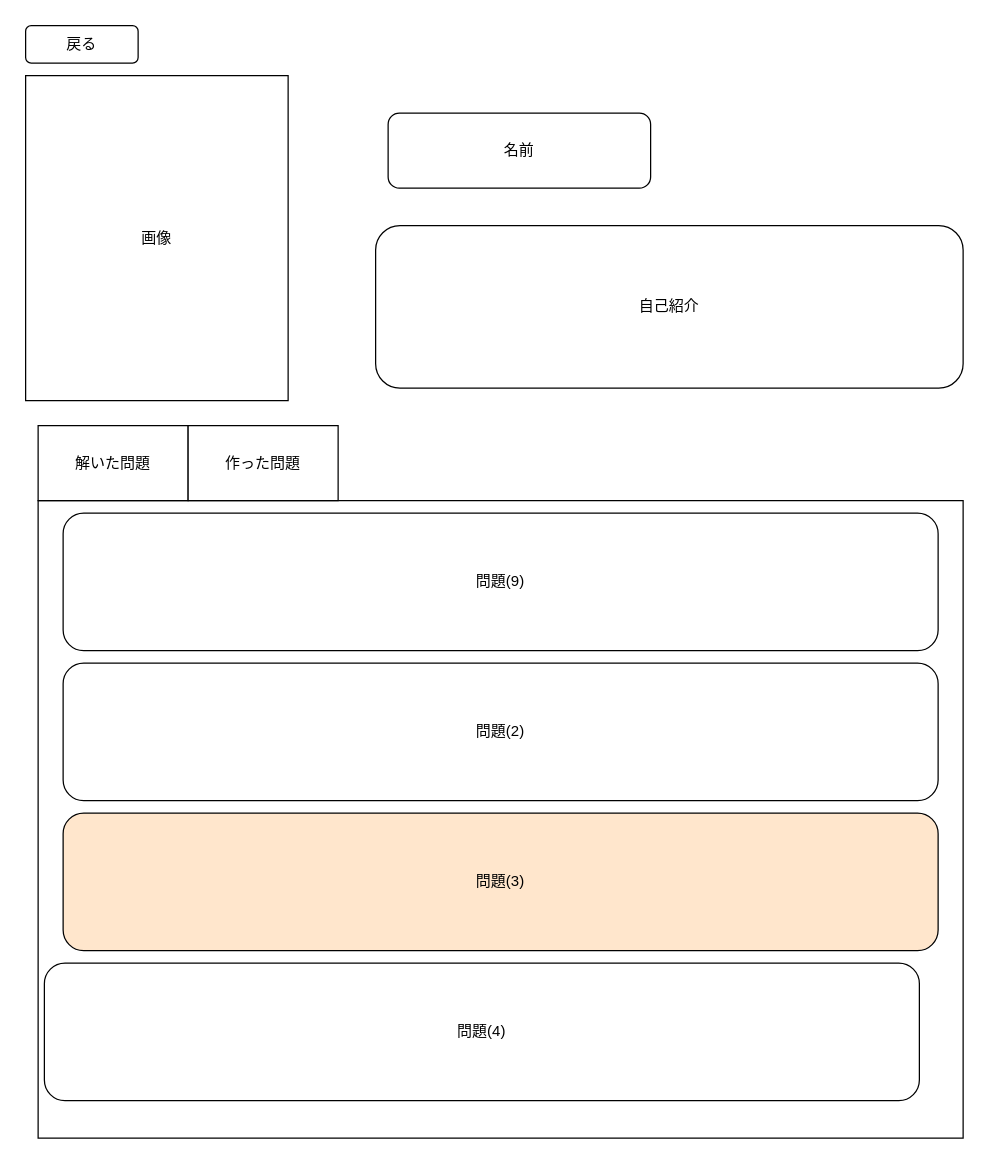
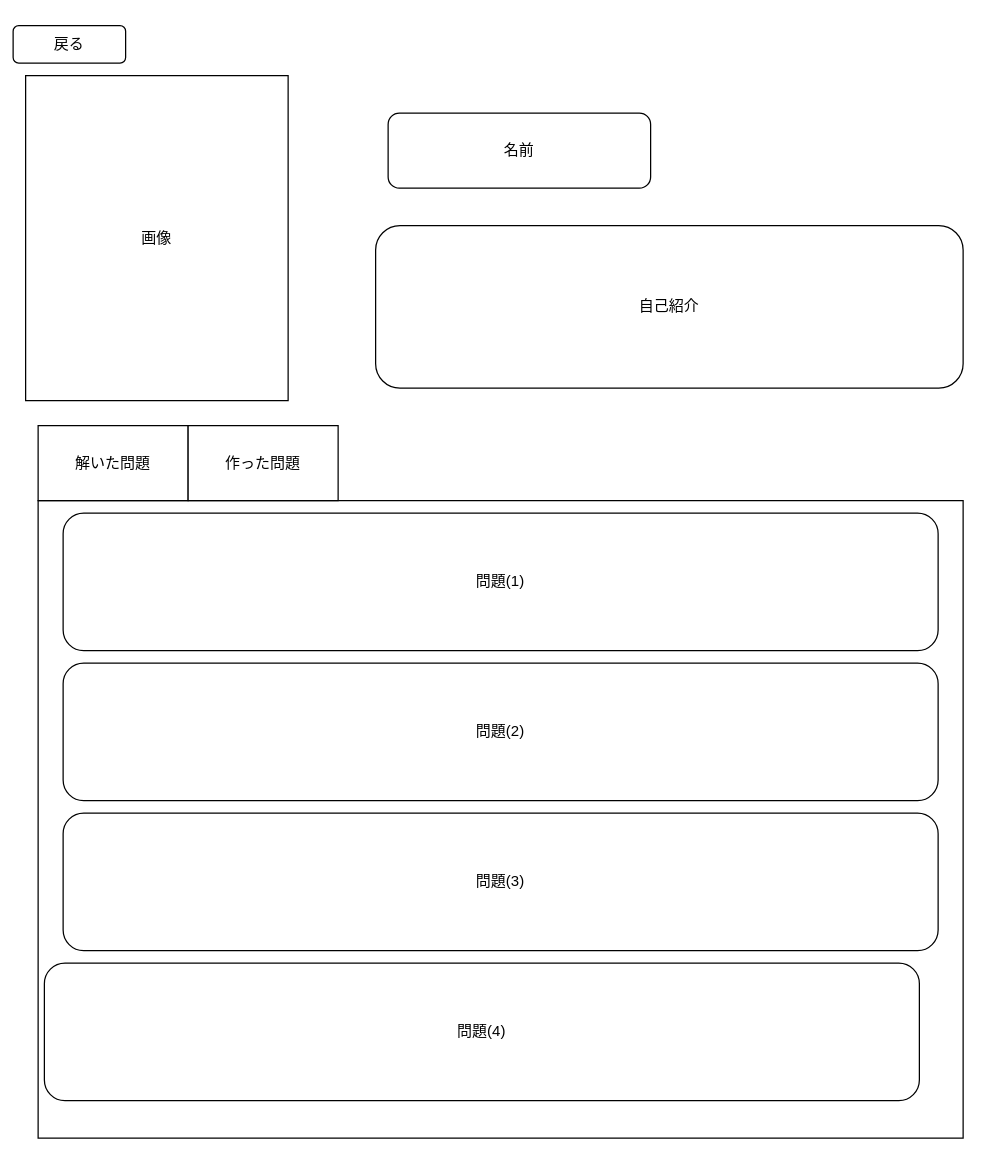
(82, 44) -> (69, 44)
(501, 582) -> (501, 582)
(501, 882) -> (501, 882)
